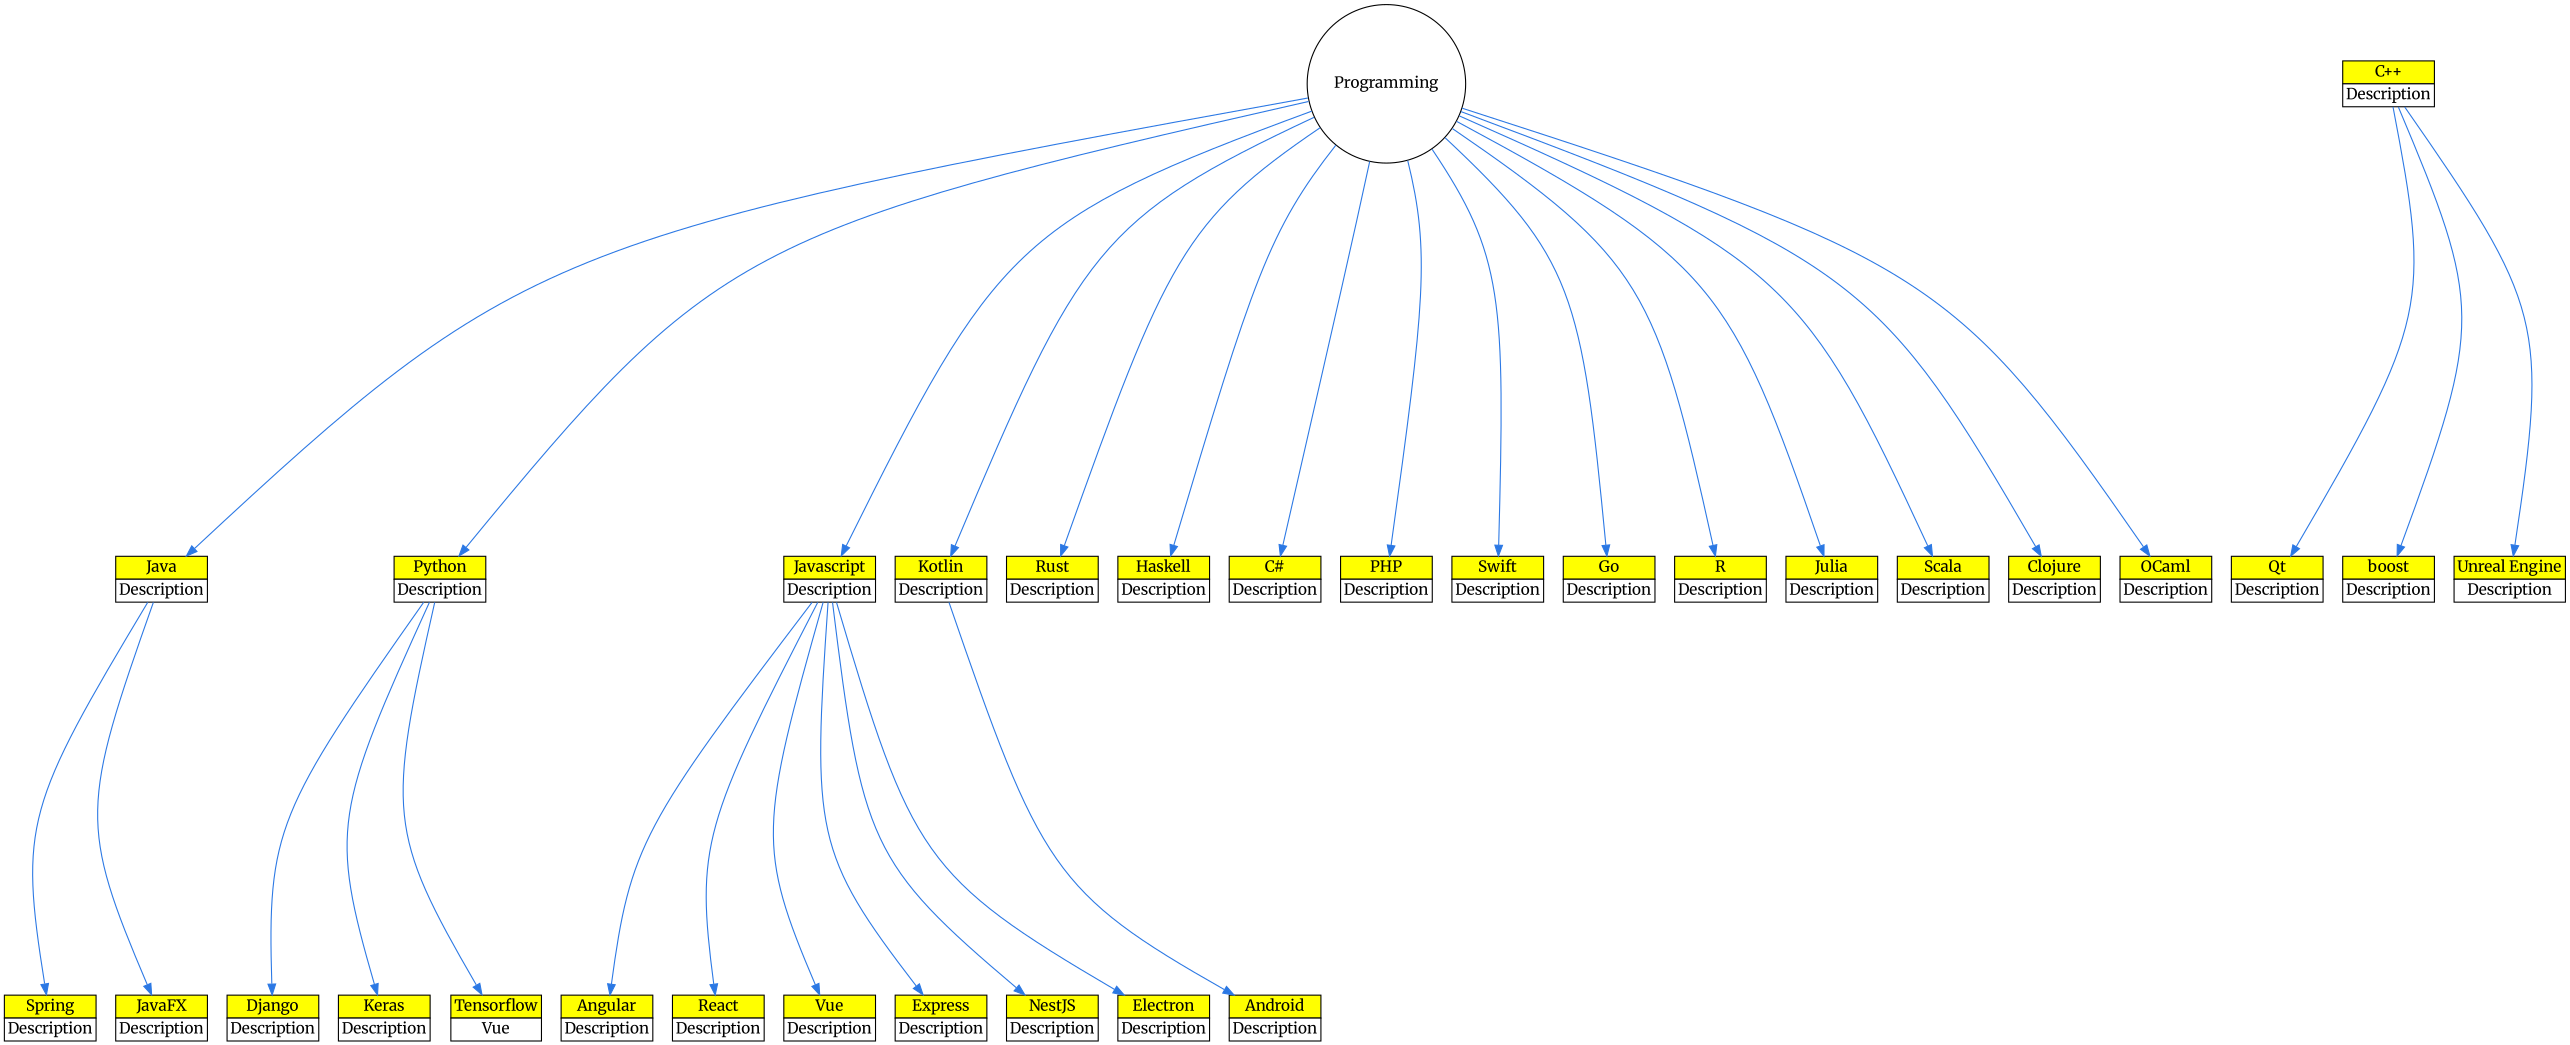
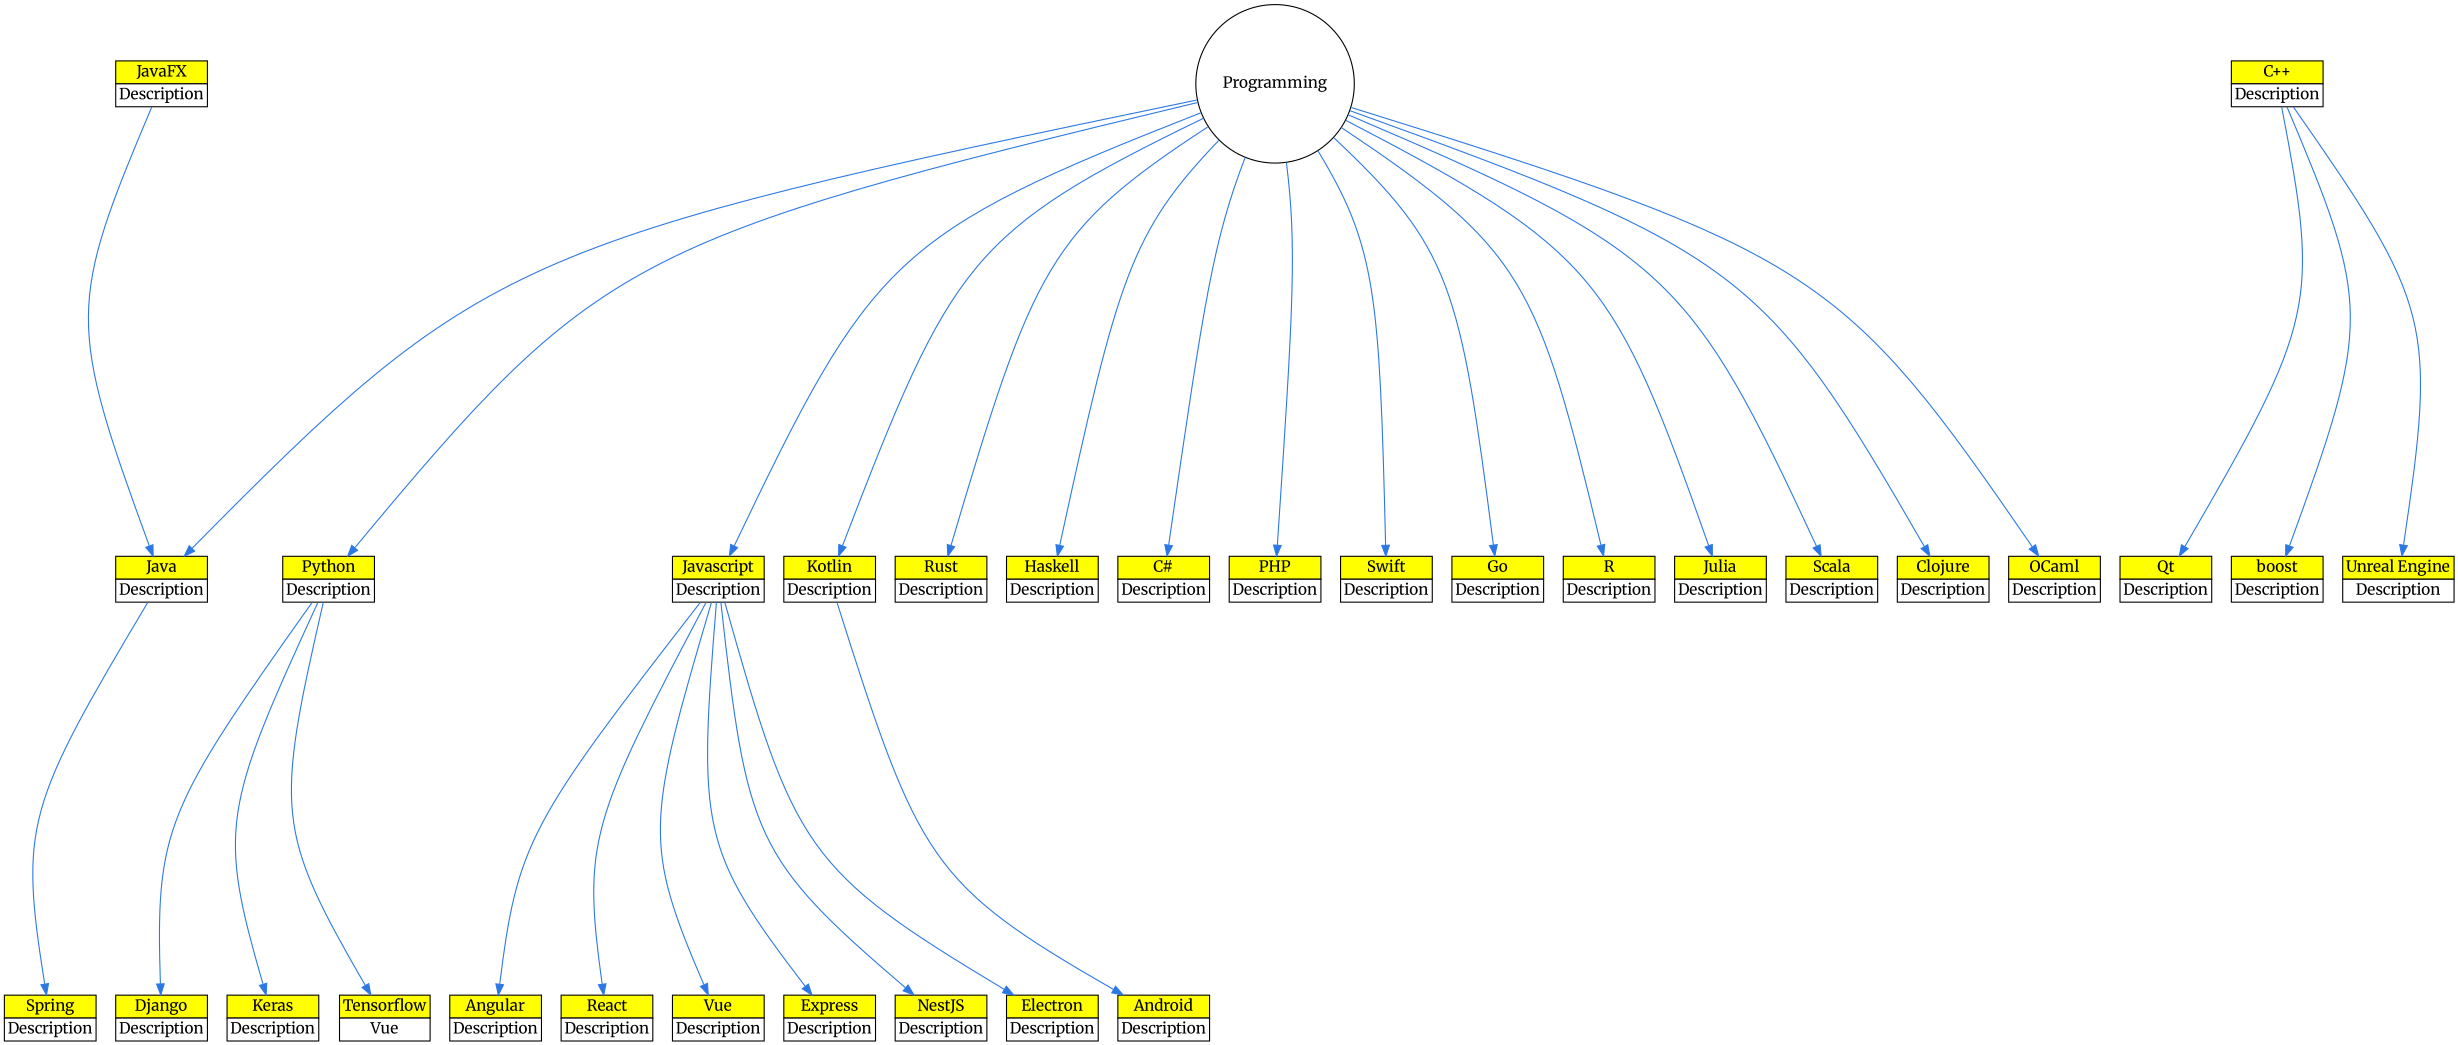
(99, 794) -> (89, 326)
